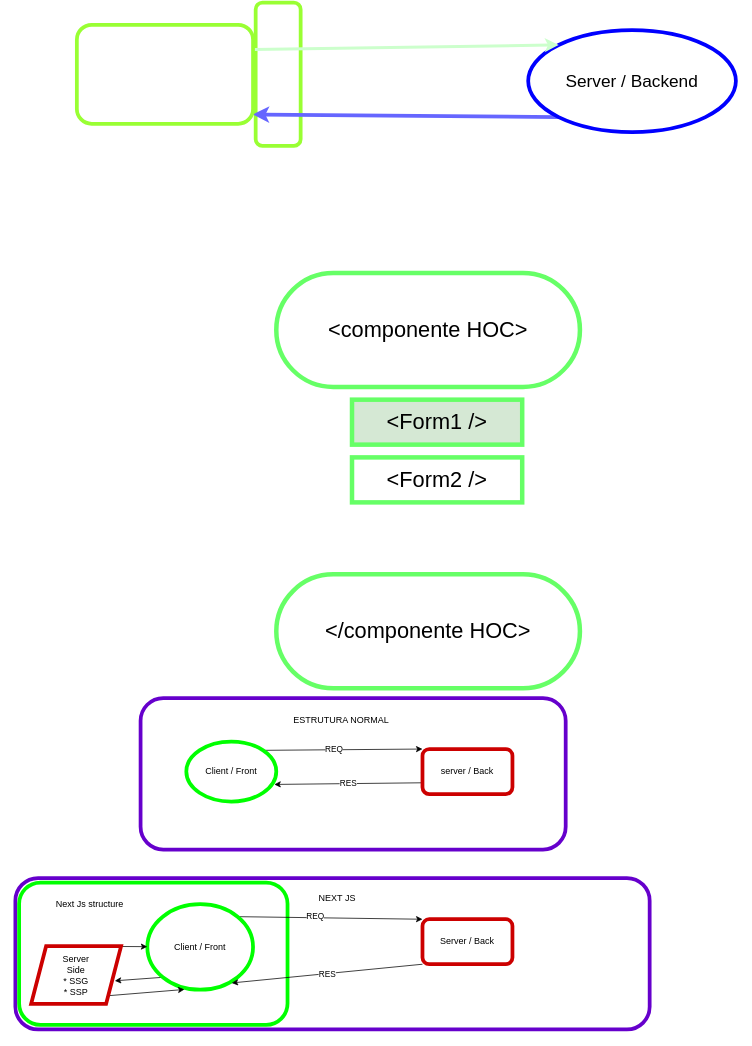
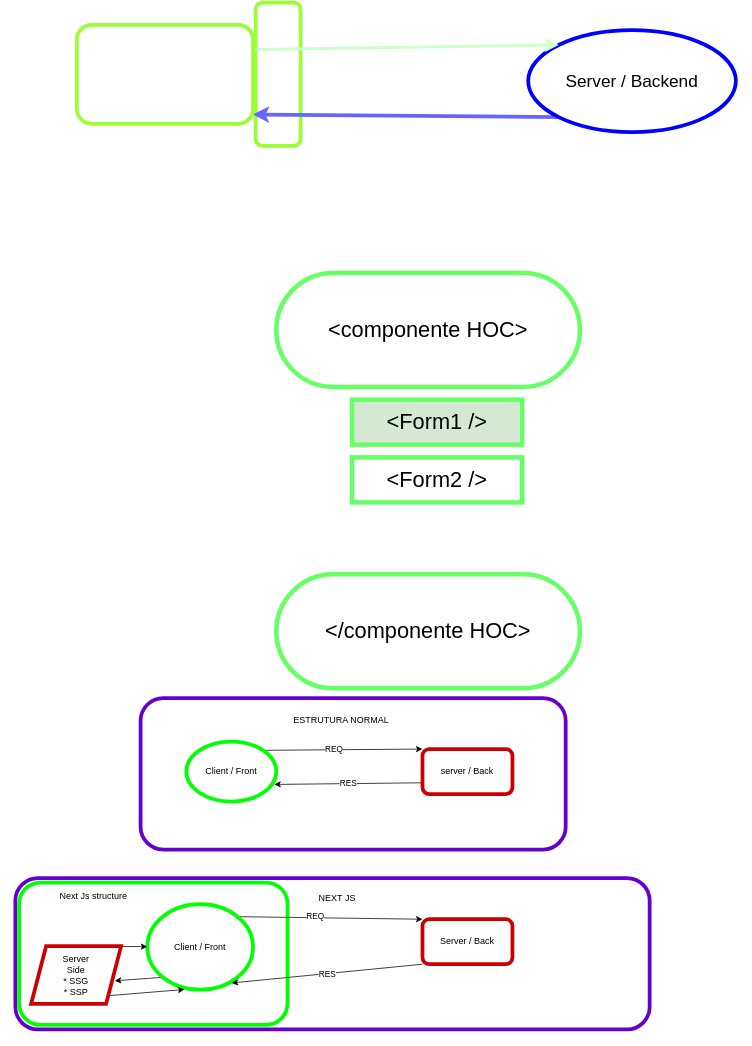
(90, 904) -> (93, 897)
